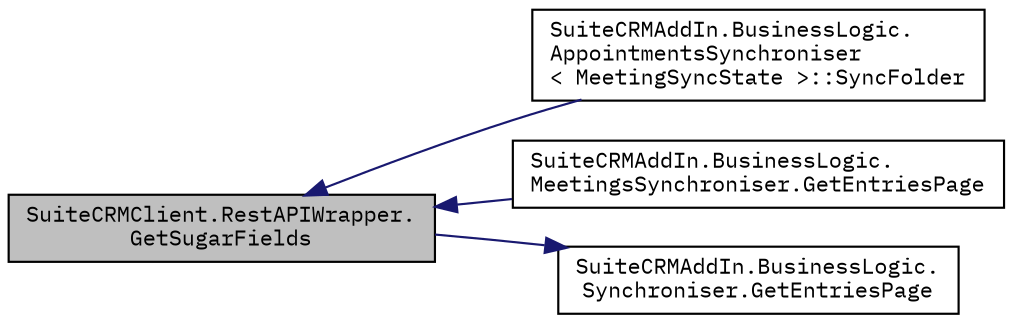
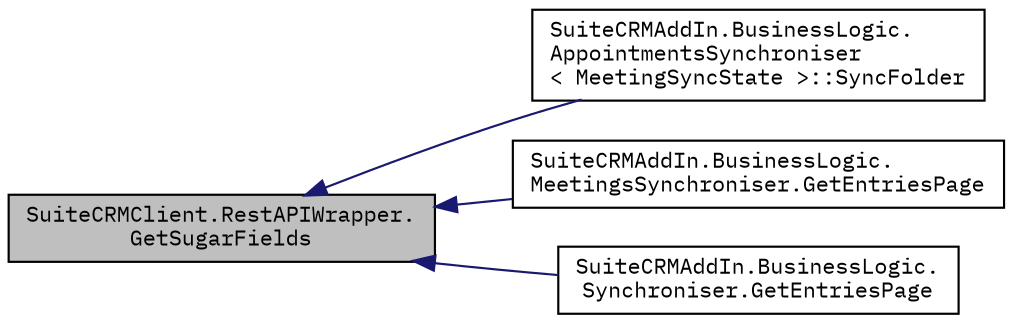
(490, 240) -> (496, 269)
